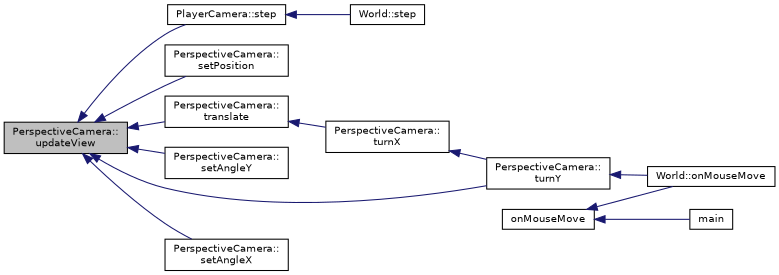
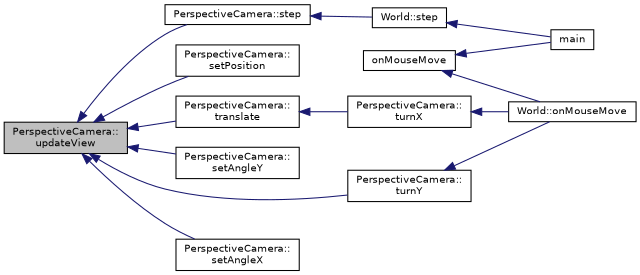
(227, 15) -> (238, 15)
none -> (504, 30)
(473, 156) -> (495, 112)
